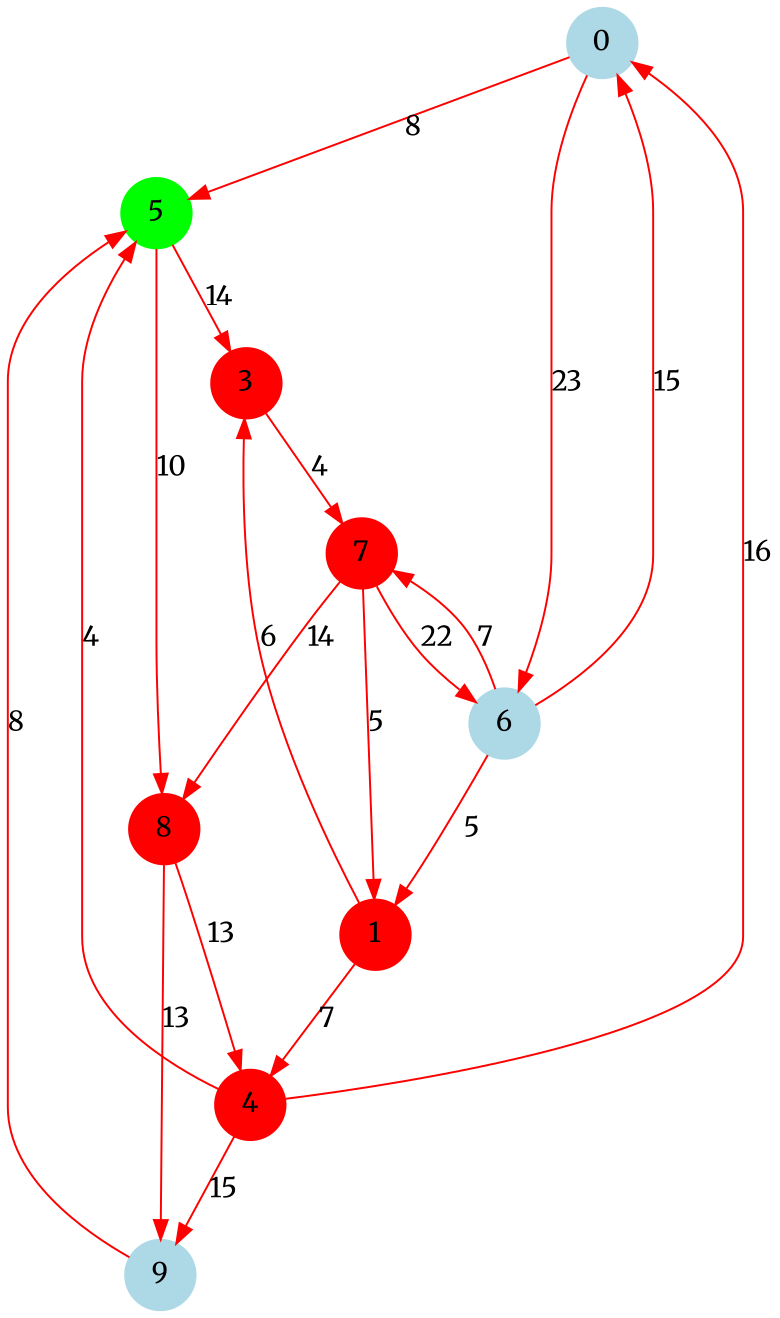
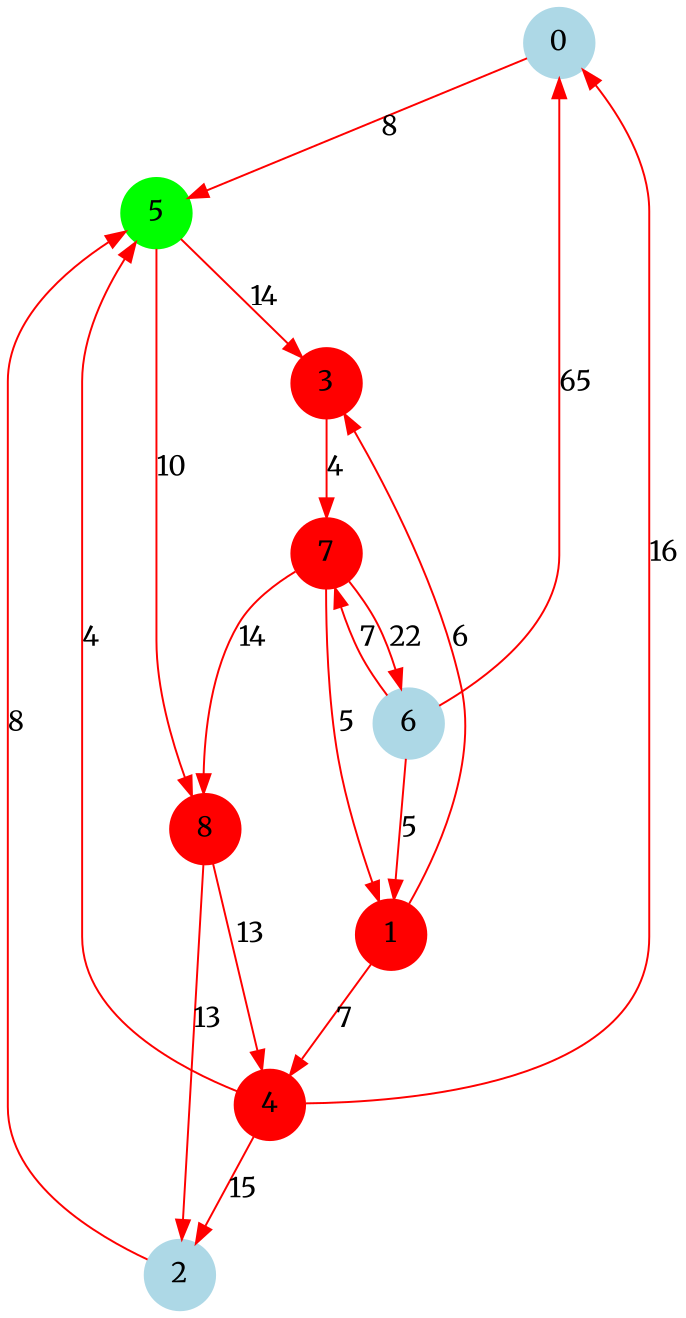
(551, 373) -> none
(668, 383) -> (576, 383)
(160, 1275) -> (180, 1275)
